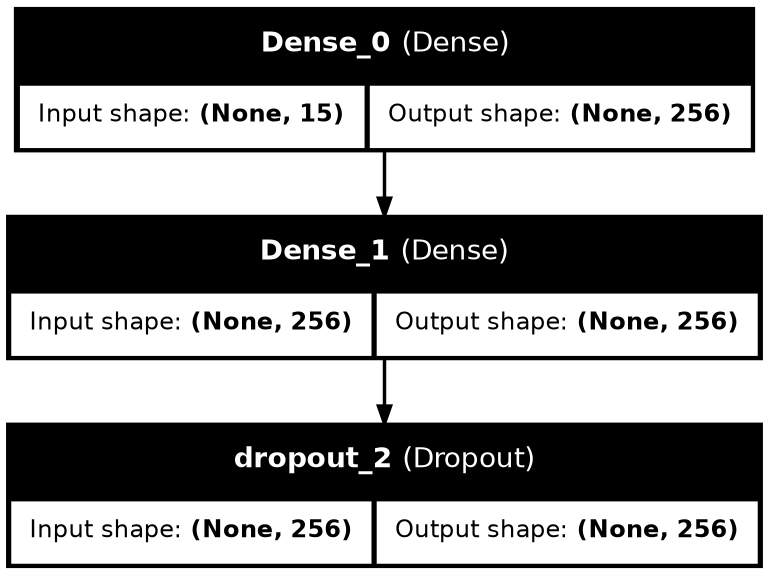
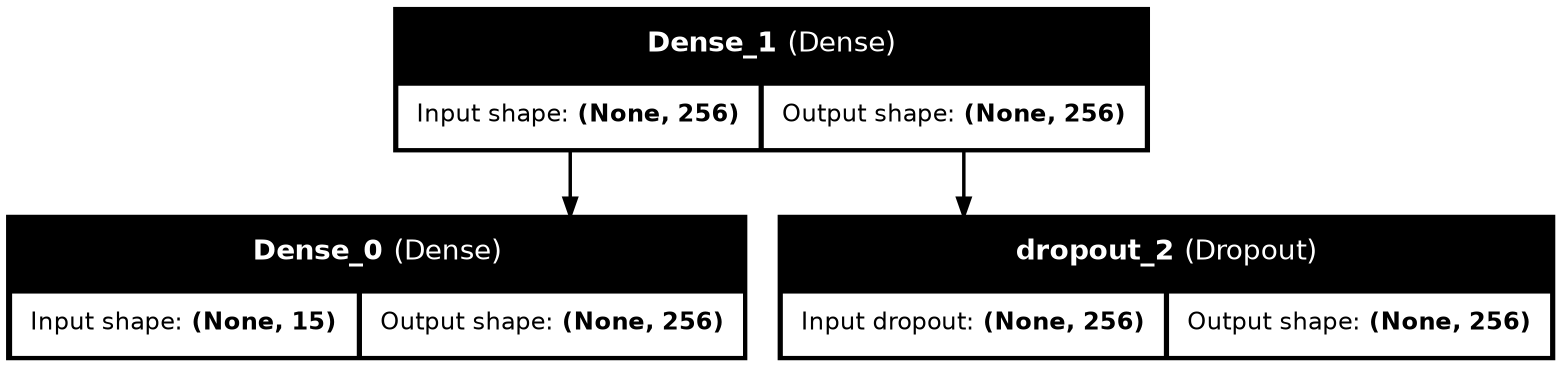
(384, 175) -> (570, 175)
(110, 530) -> (892, 322)
